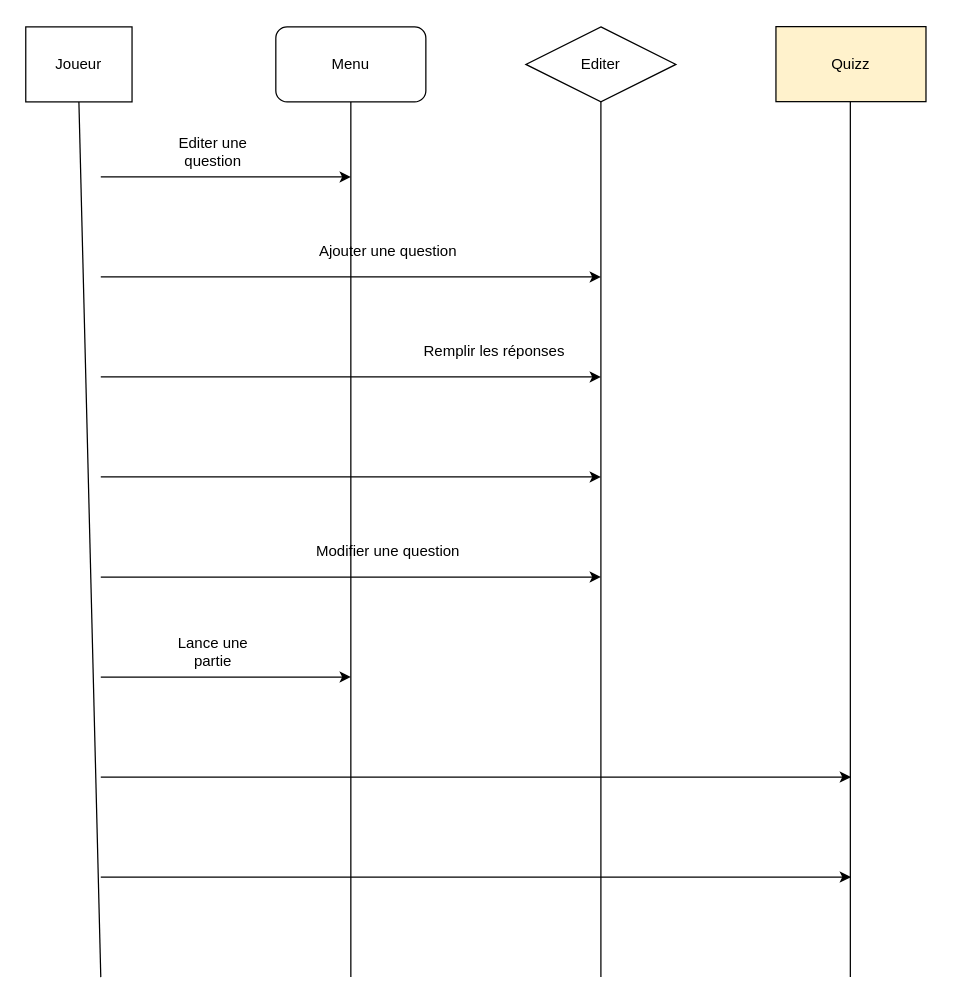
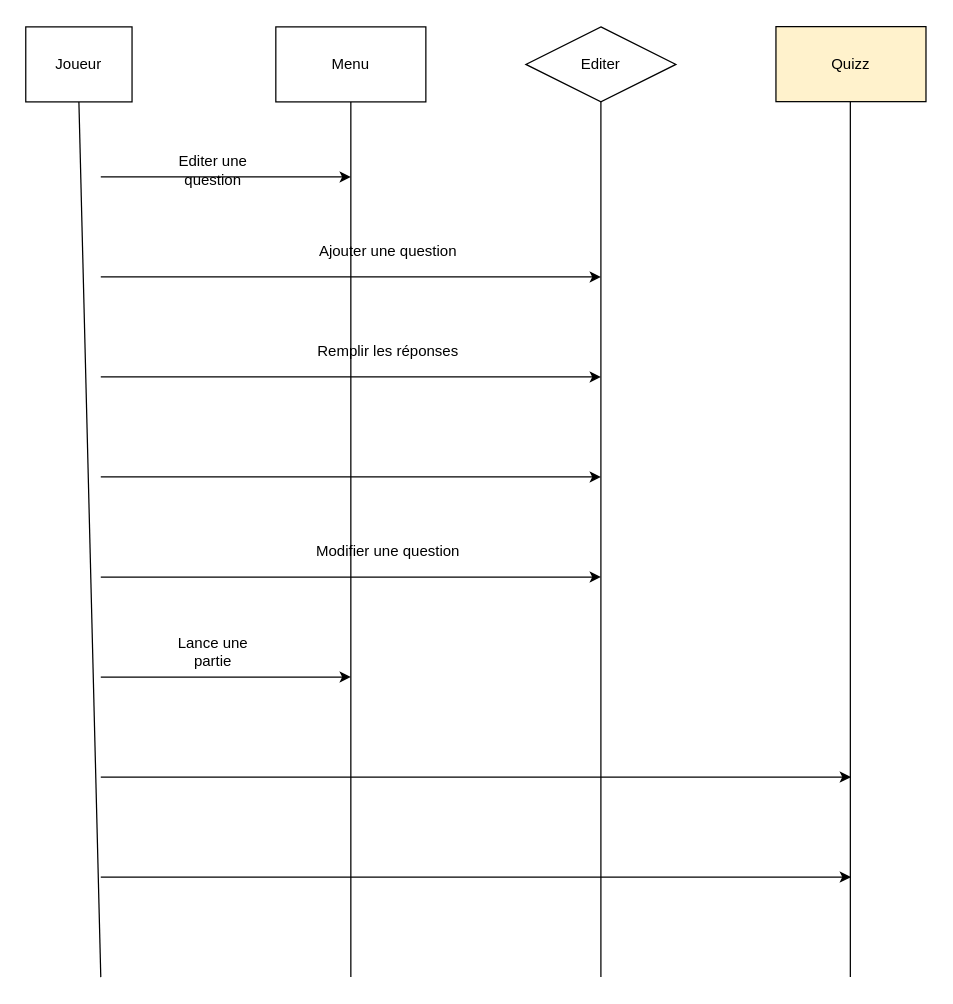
(351, 64) -> (351, 64)
(213, 152) -> (213, 171)
(494, 352) -> (388, 352)
